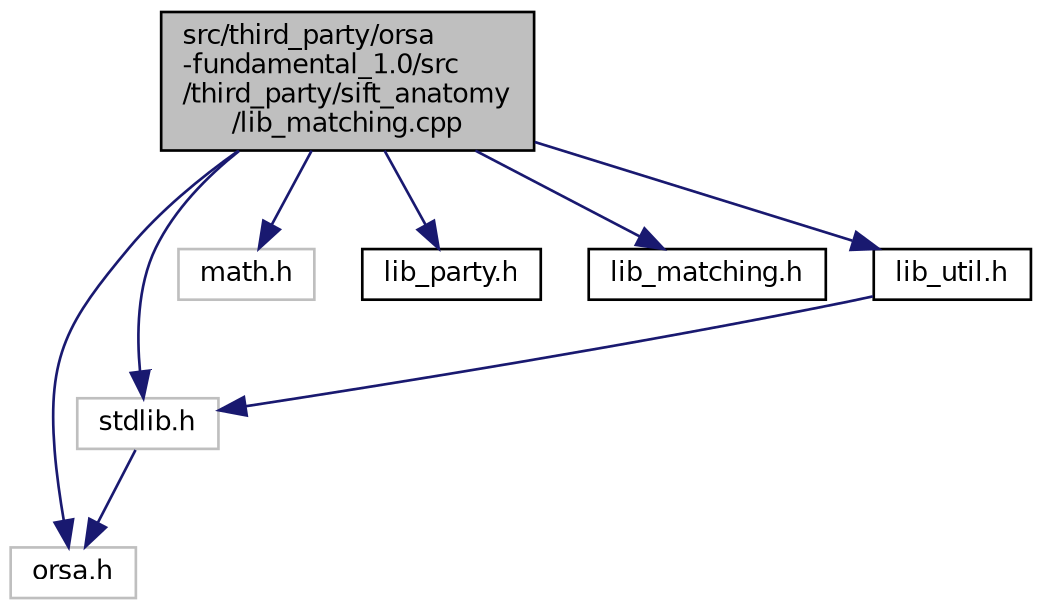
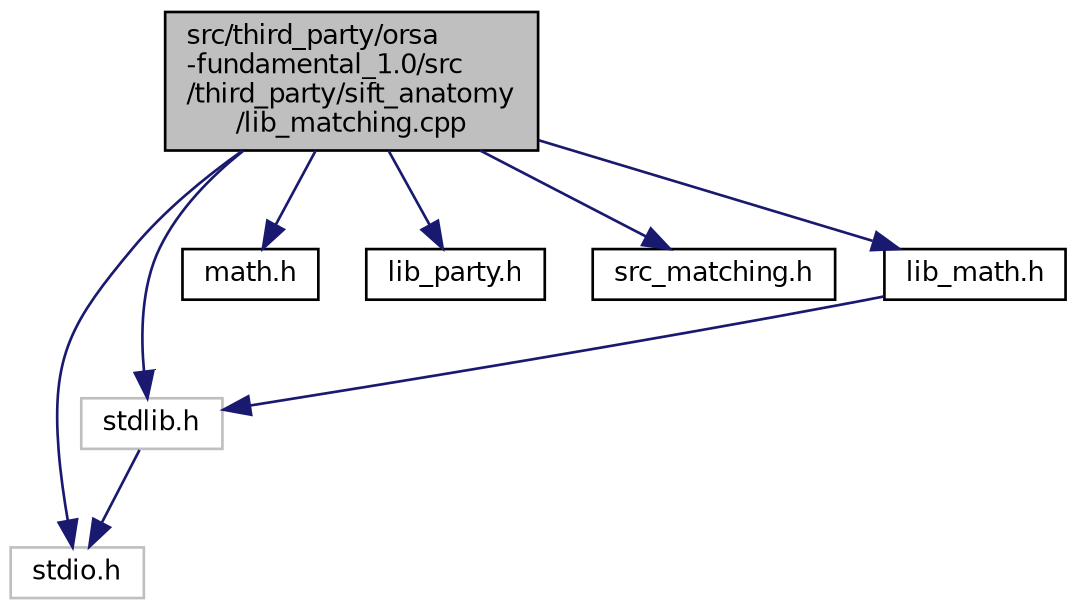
(246, 274) -> (250, 274)
(707, 274) -> (714, 274)
(952, 274) -> (975, 274)
(73, 573) -> (77, 573)
